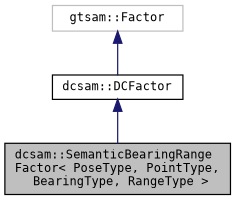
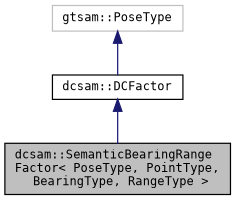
(118, 18) -> (118, 18)
